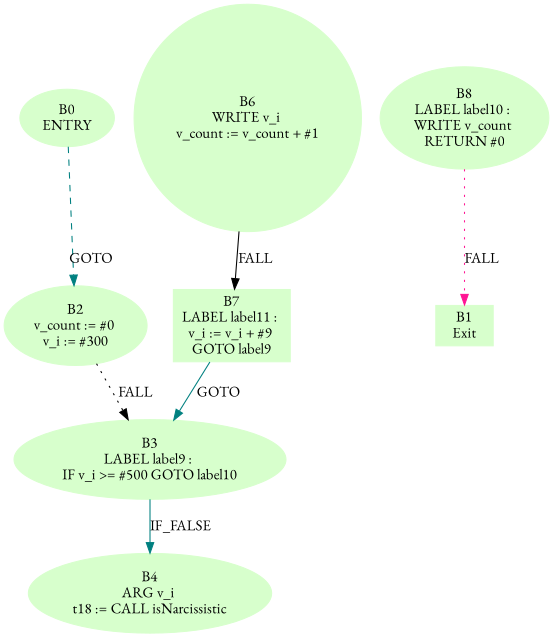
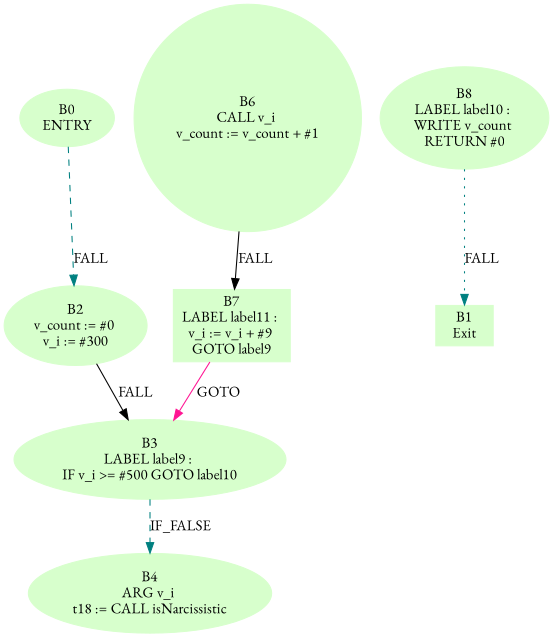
(248, 118) -> (248, 118)
(465, 232) -> (465, 232)
(91, 259) -> (91, 259)
(195, 386) -> (195, 386)
(110, 387) -> (110, 387)
(150, 521) -> (150, 521)
